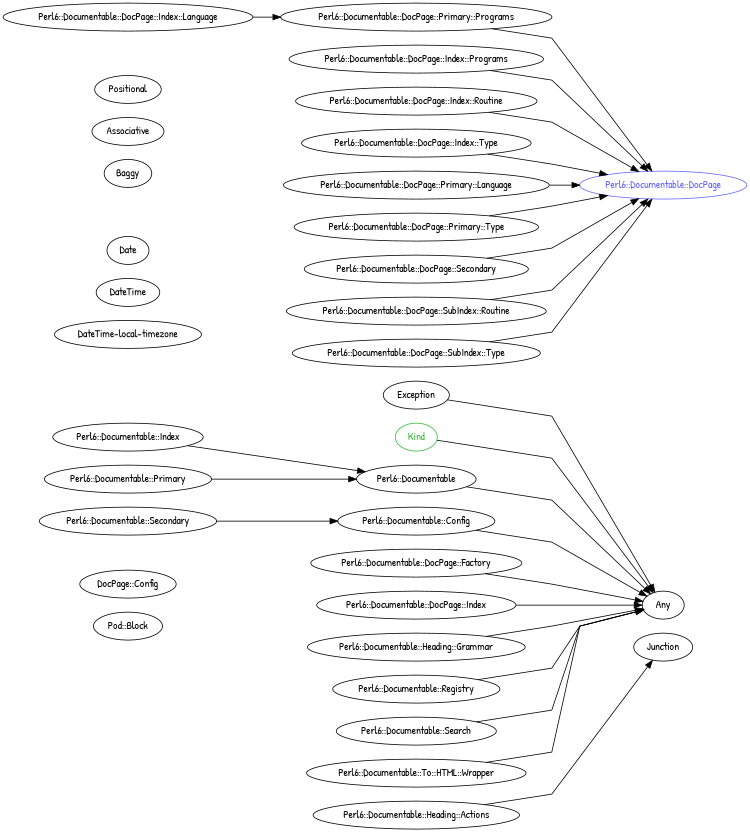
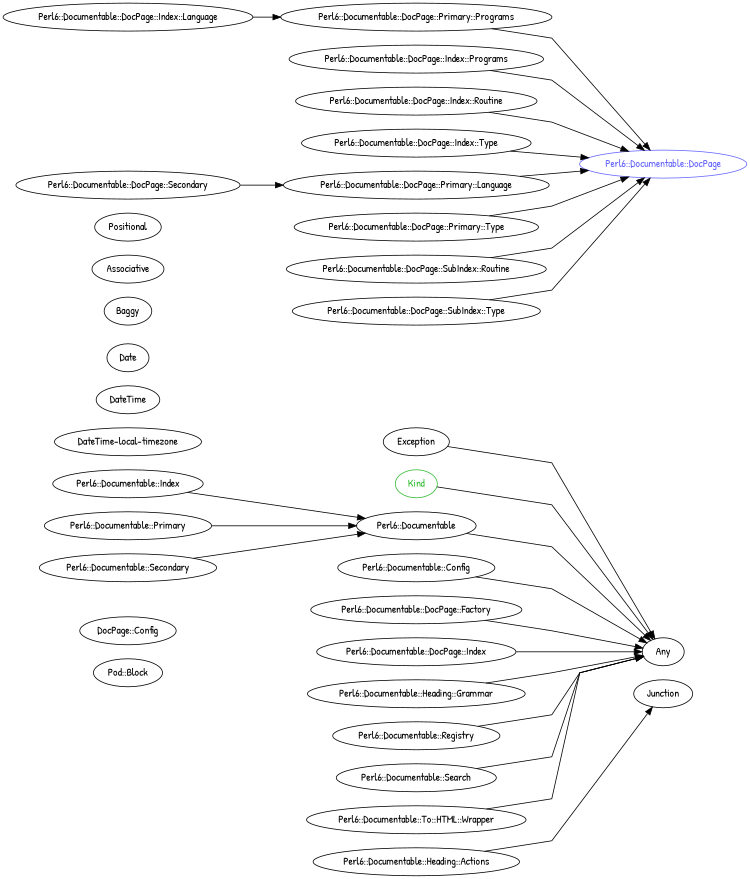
(563, 242) -> (258, 185)
(273, 521) -> (276, 546)
